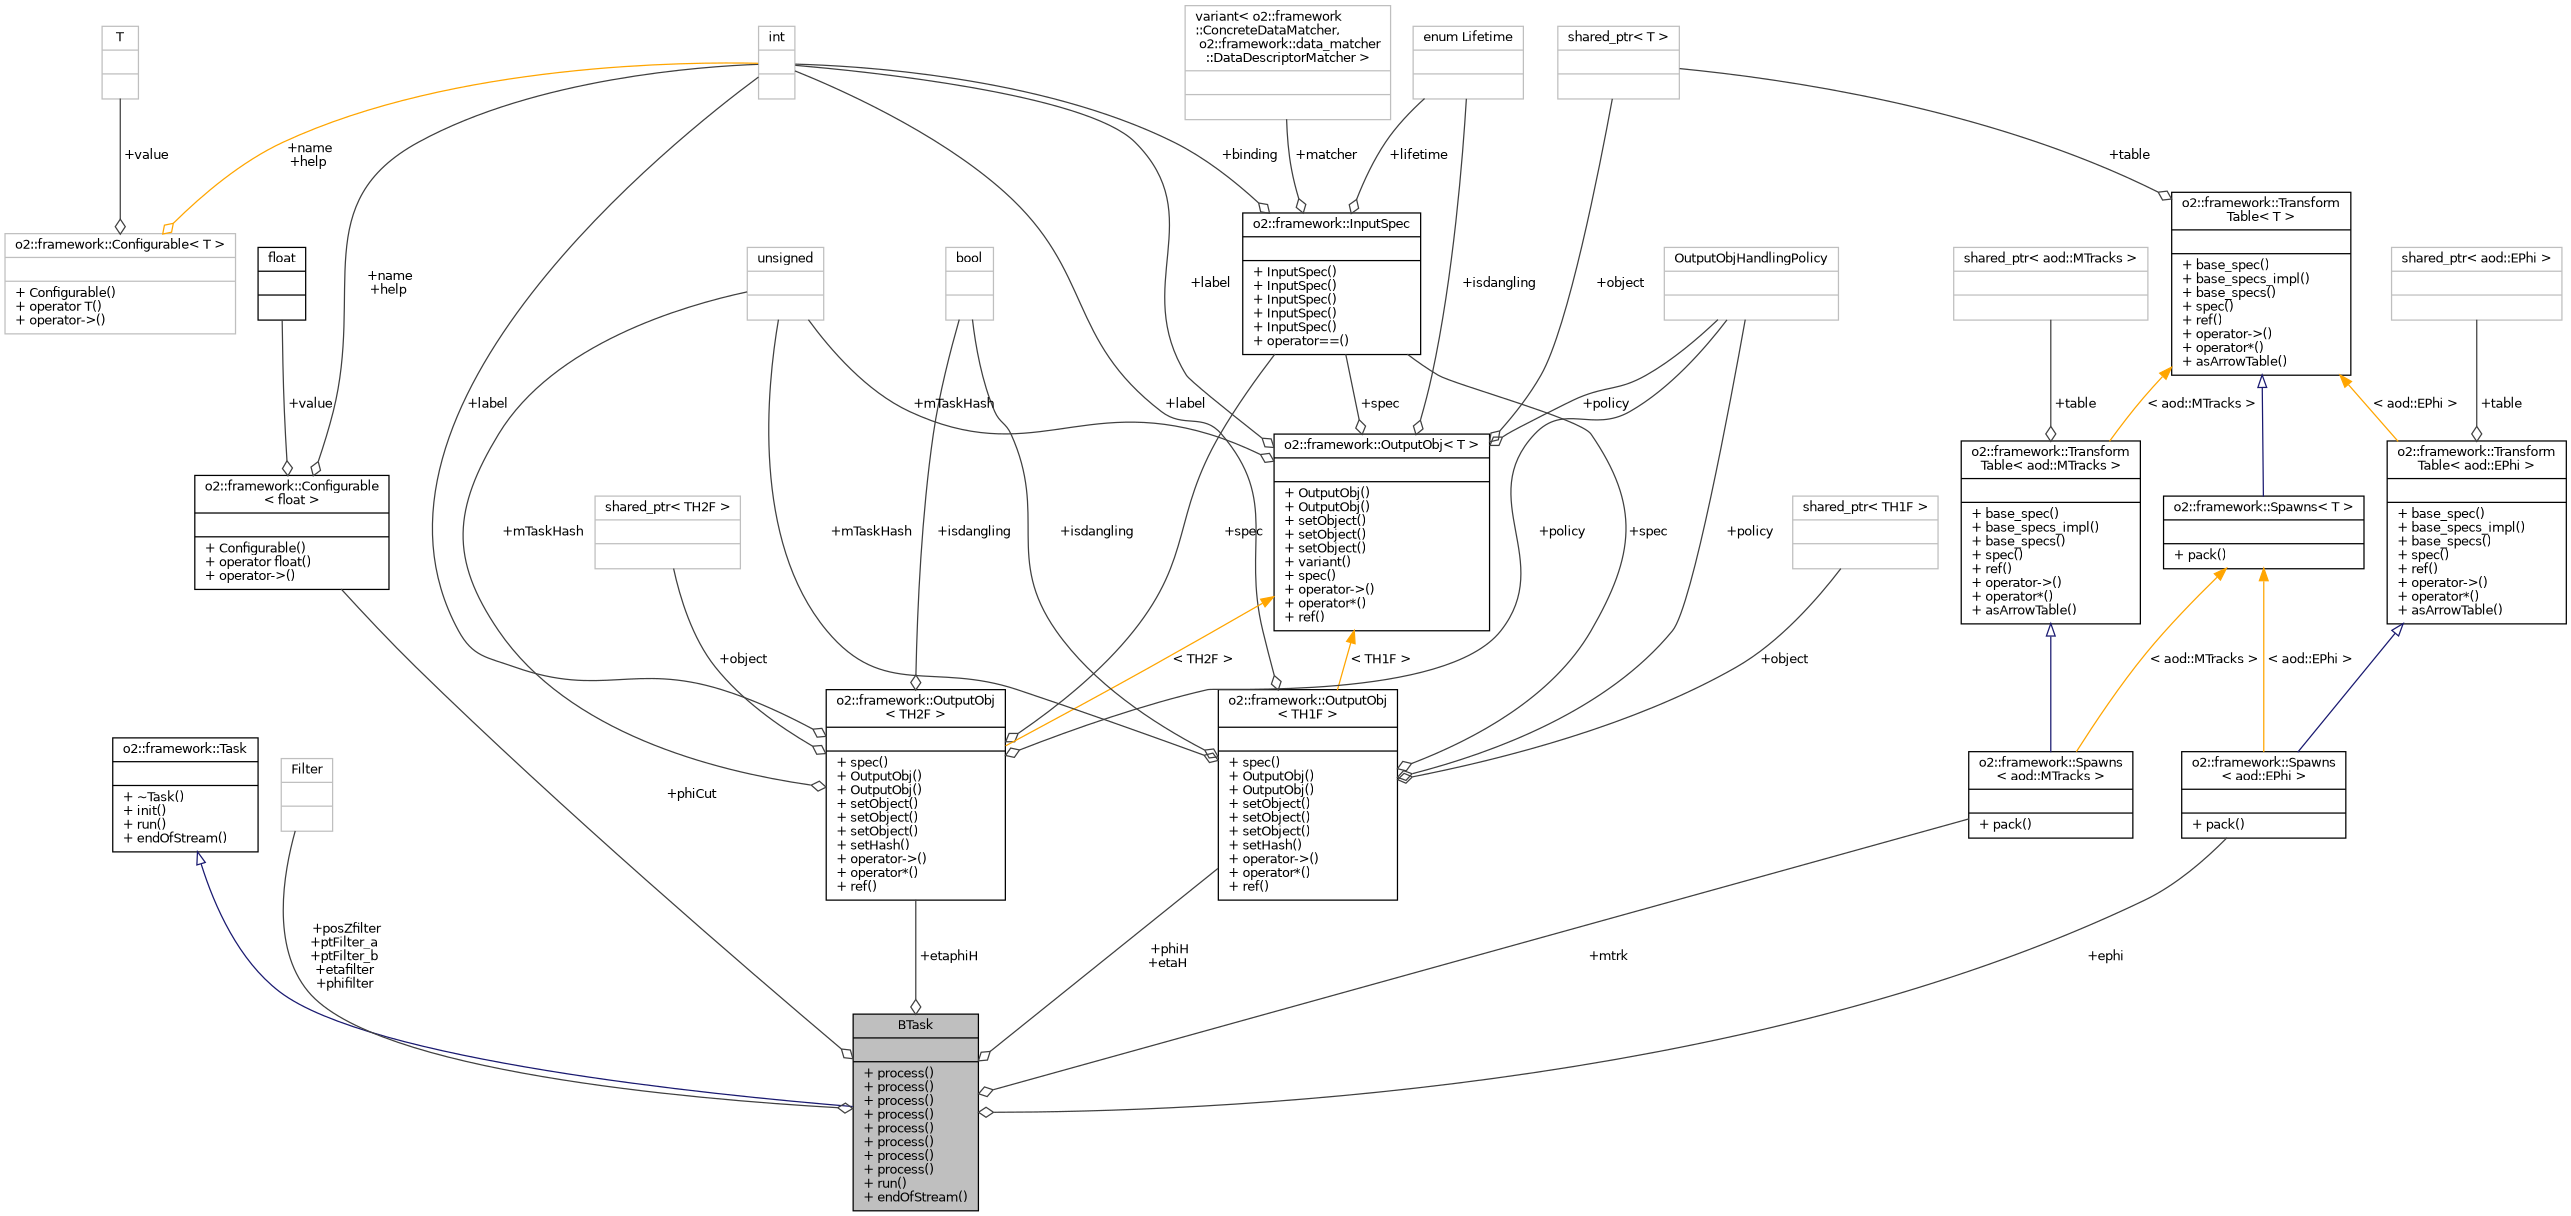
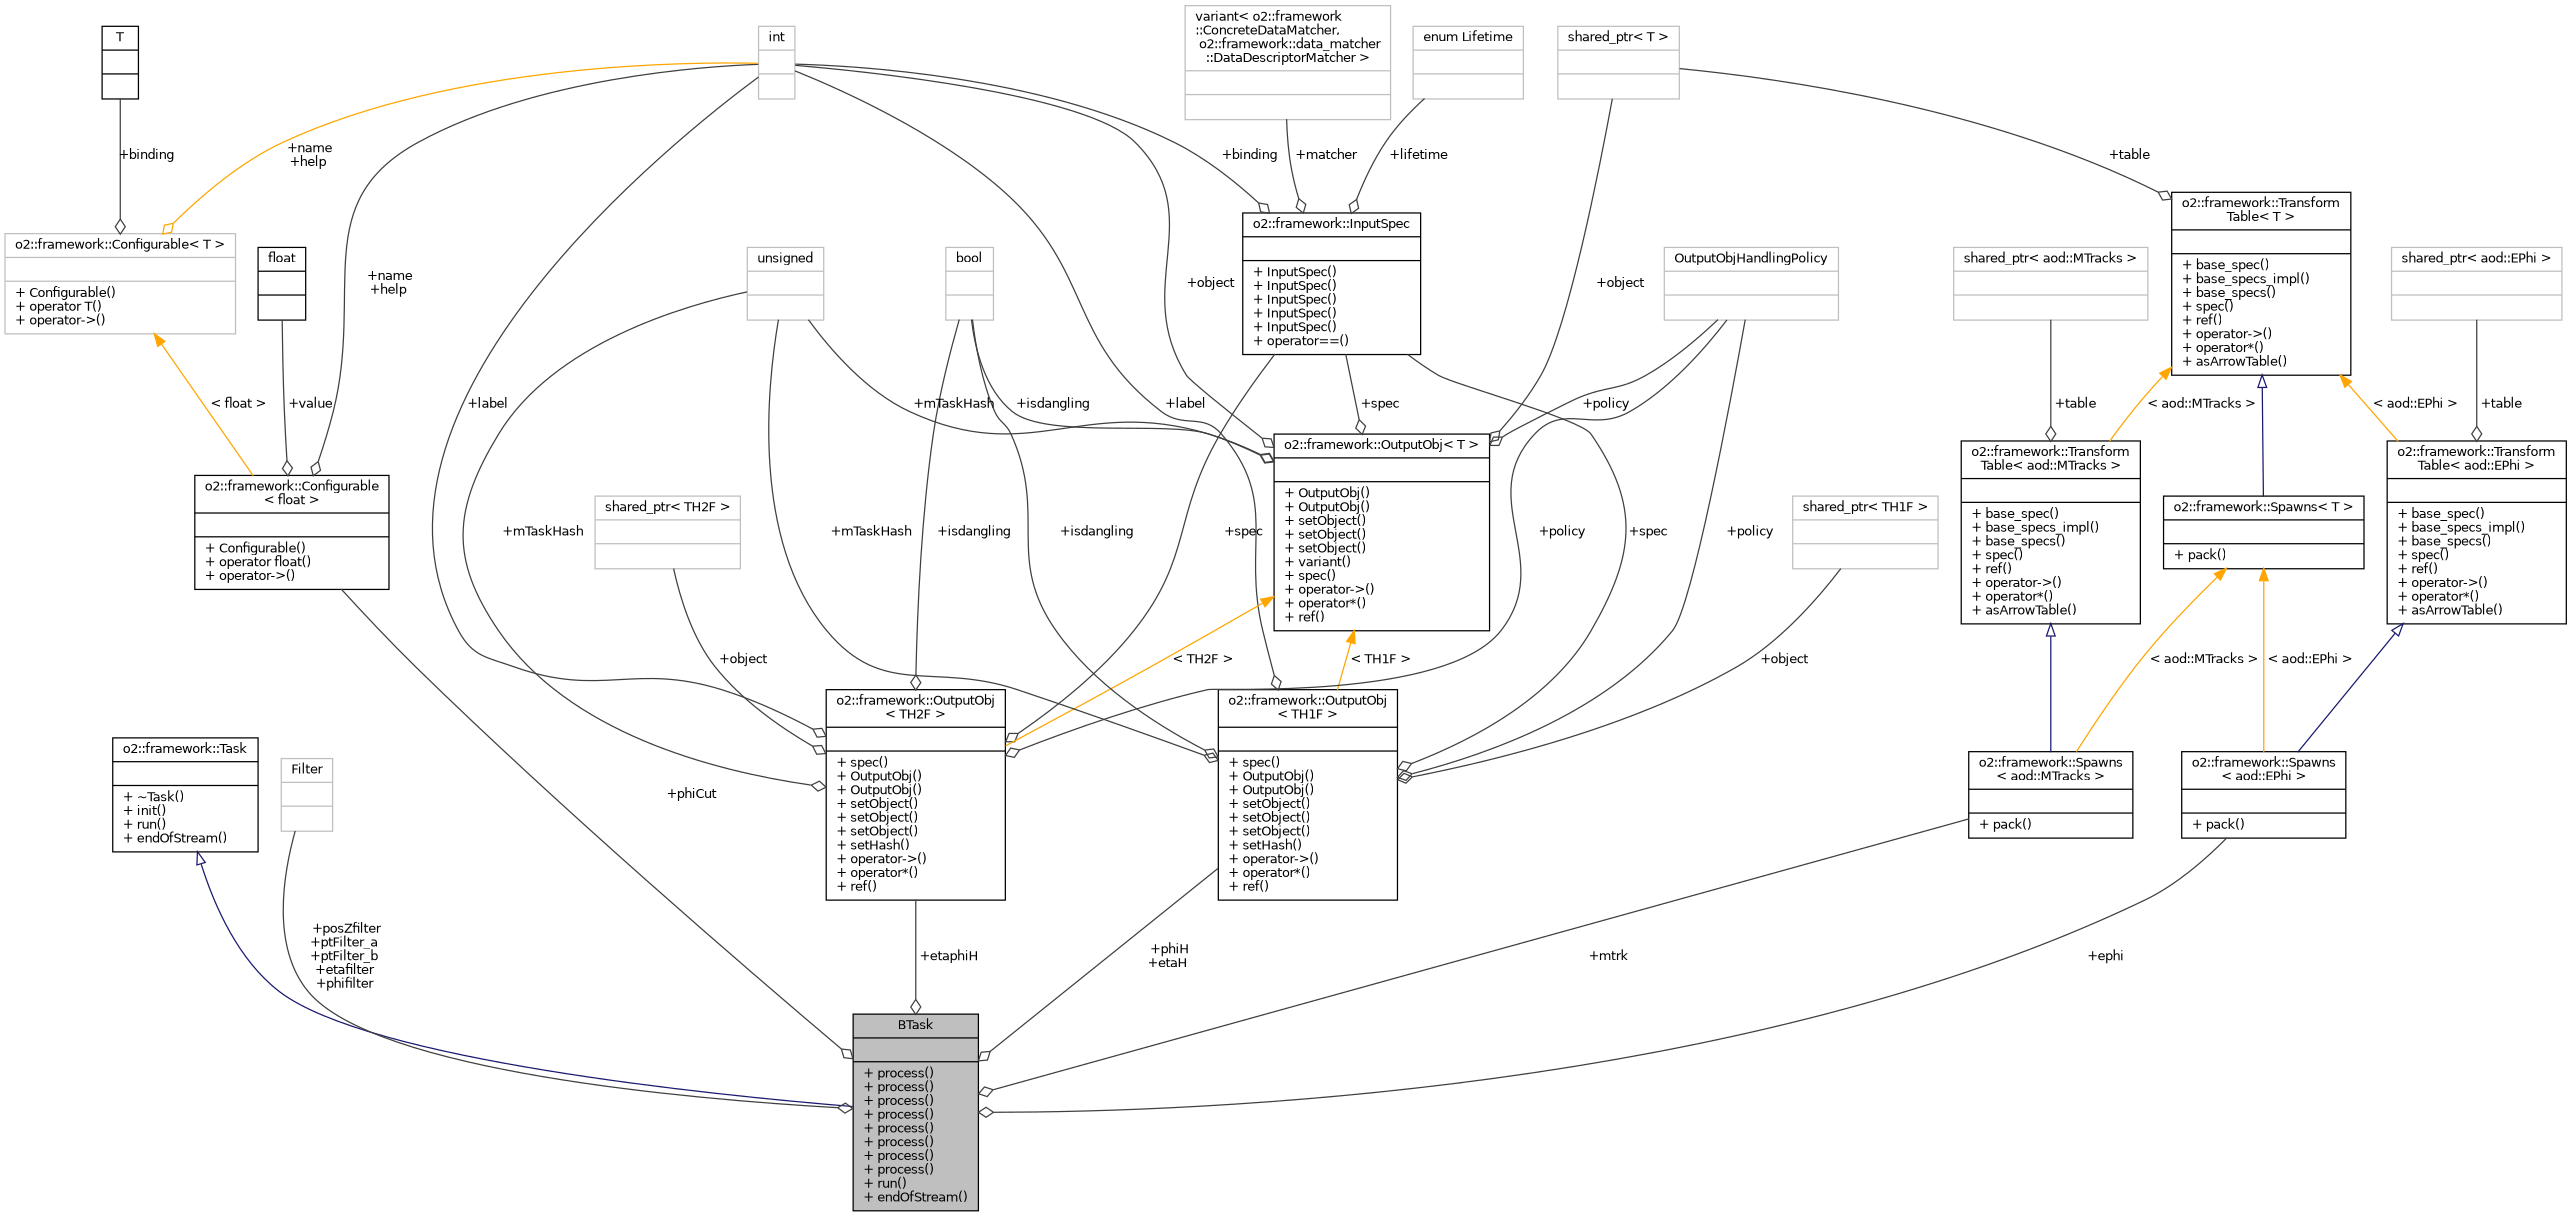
(120, 63) -> (120, 63)
(145, 156) -> (145, 156)
(1451, 260) -> (1041, 423)
(1209, 284) -> (1209, 284)
none -> (207, 410)
